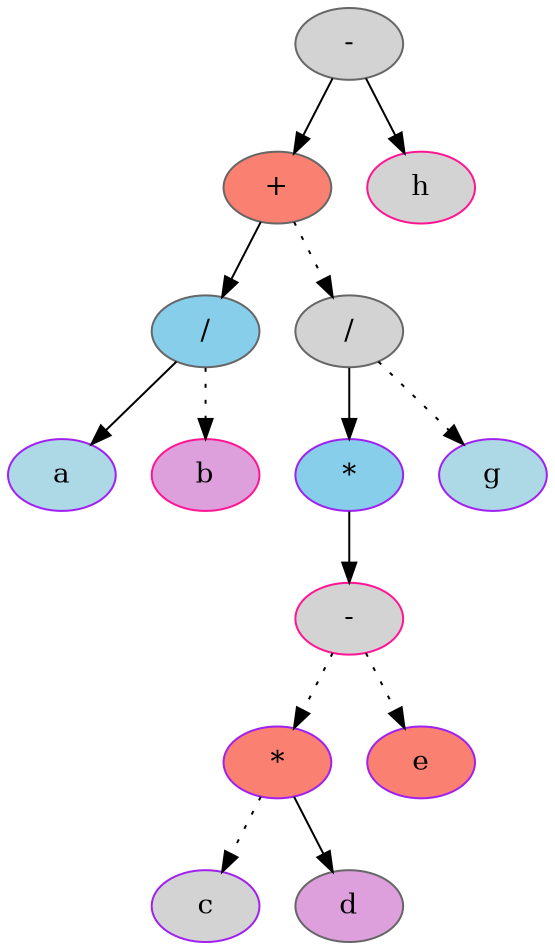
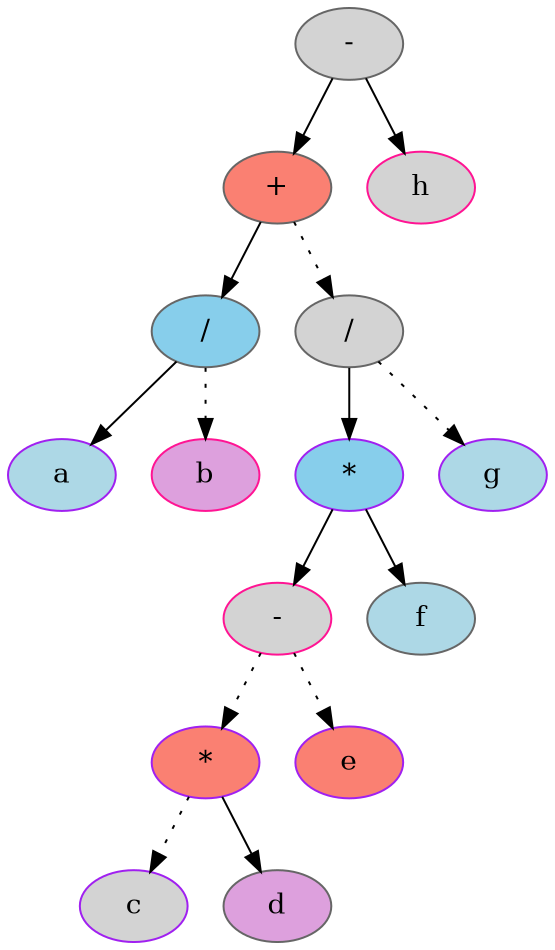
none -> (421, 619)
